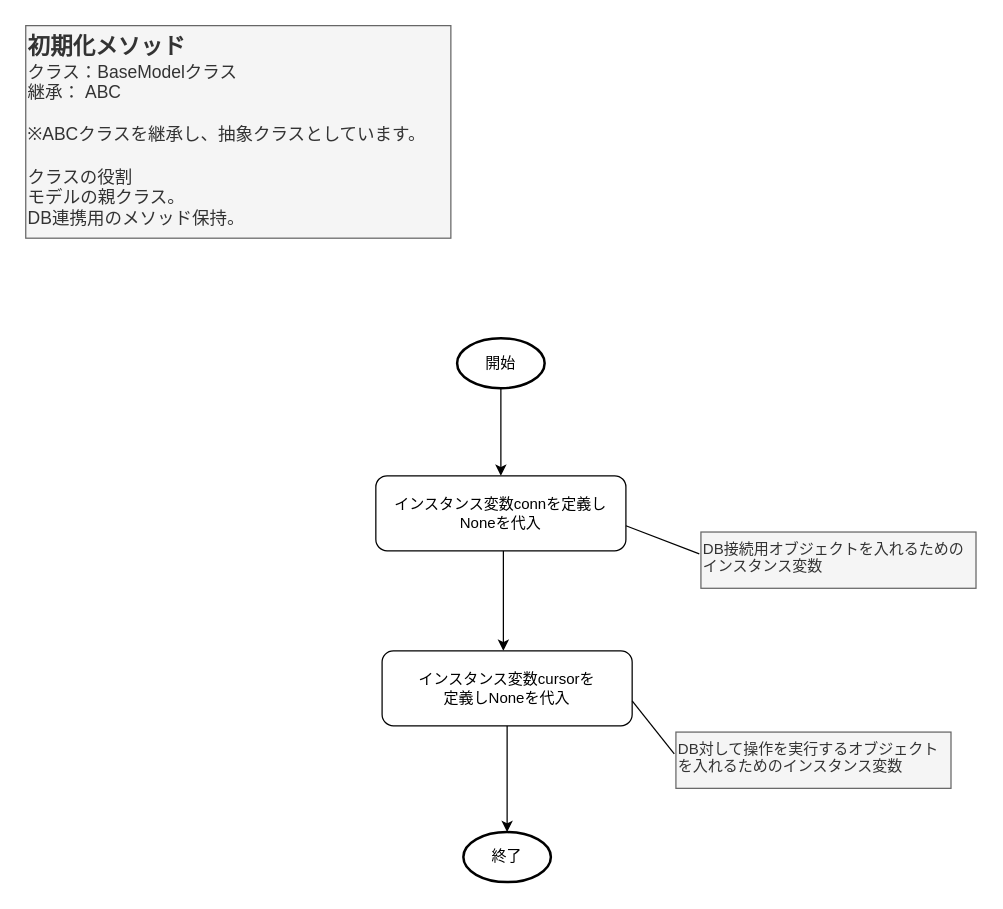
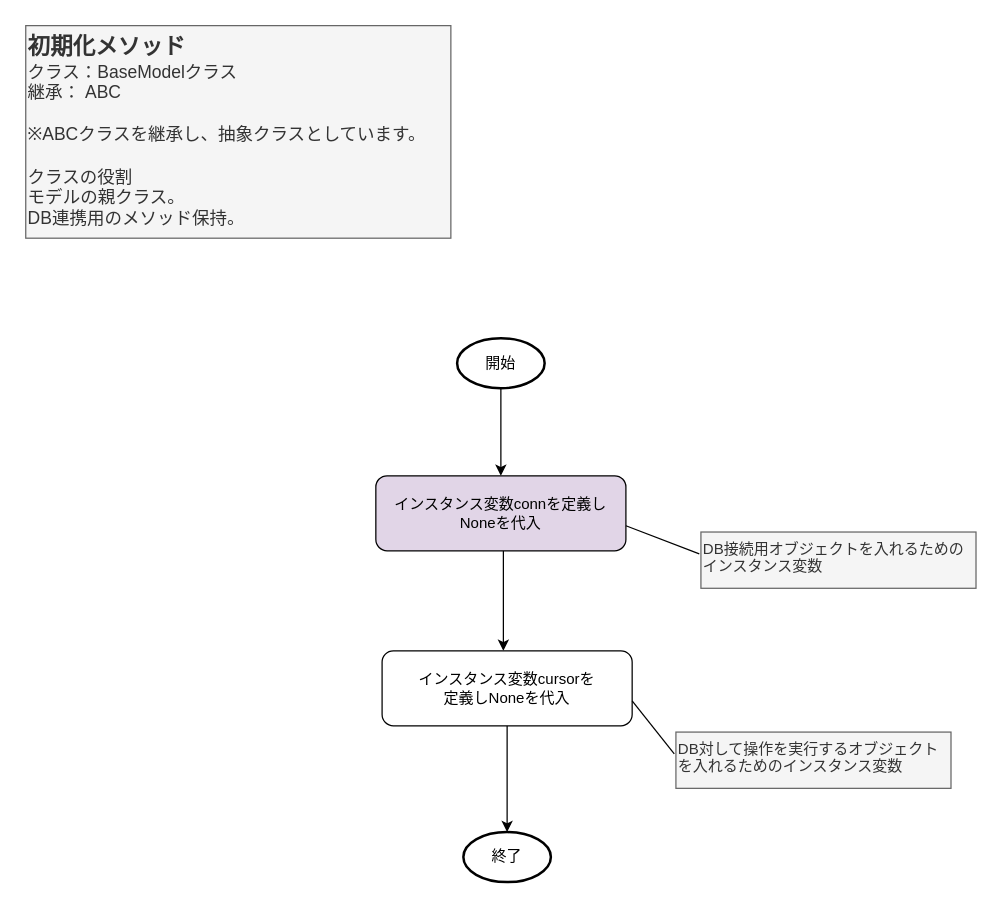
(501, 513) -> (501, 513)
